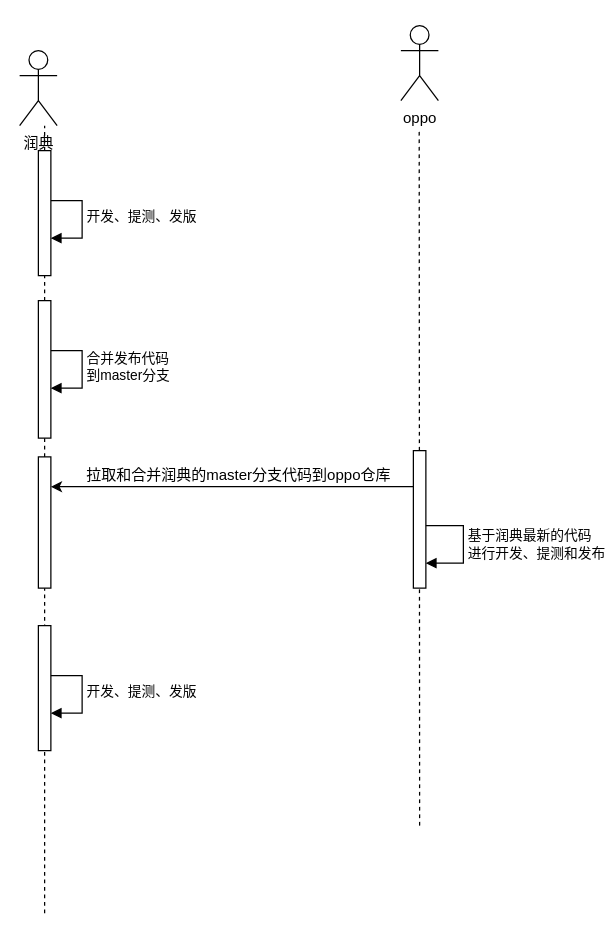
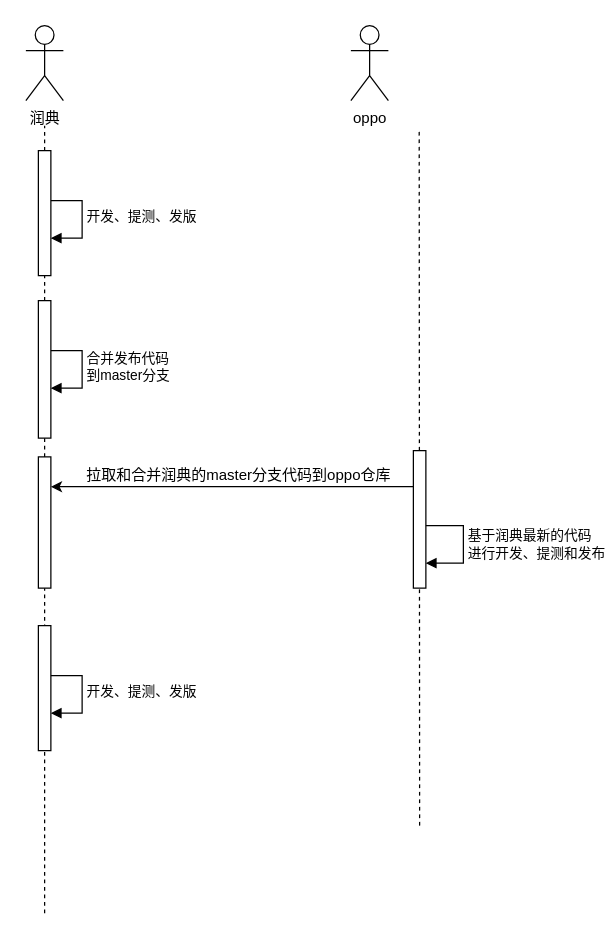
(419, 63) -> (369, 63)
(38, 88) -> (44, 63)
